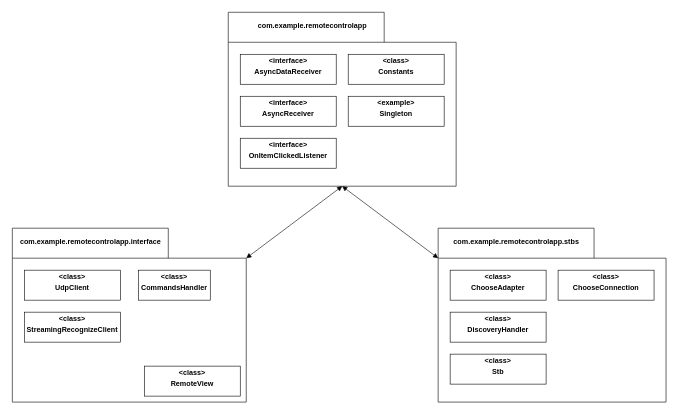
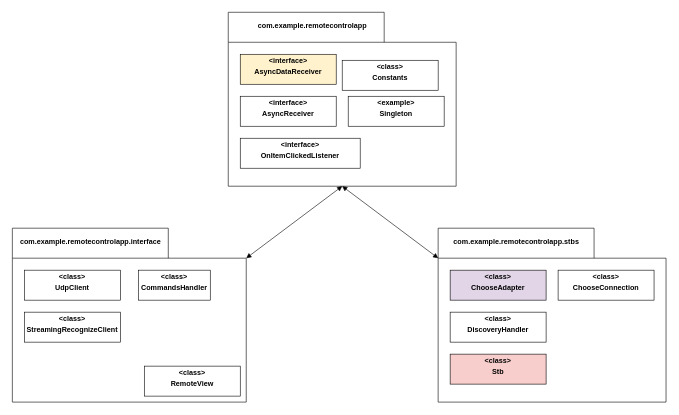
(288, 69) -> (288, 69)
(396, 69) -> (390, 75)
(288, 153) -> (300, 153)
(498, 285) -> (498, 285)
(498, 369) -> (498, 369)
